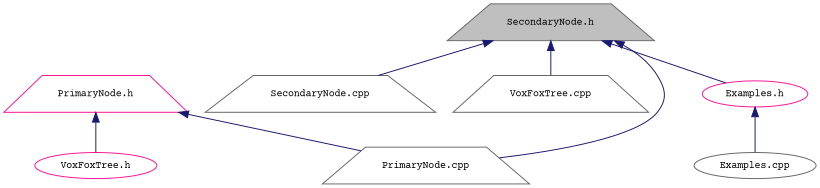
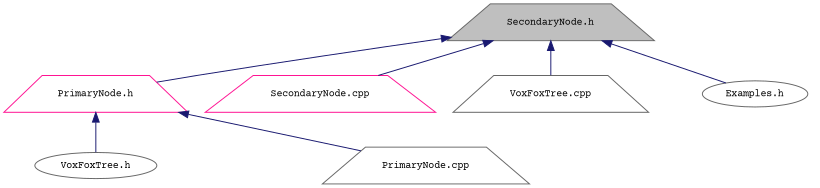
(320, 94) -> (320, 94)
(755, 94) -> (755, 94)
(623, 133) -> (299, 60)
(96, 166) -> (96, 166)
(755, 166) -> none
